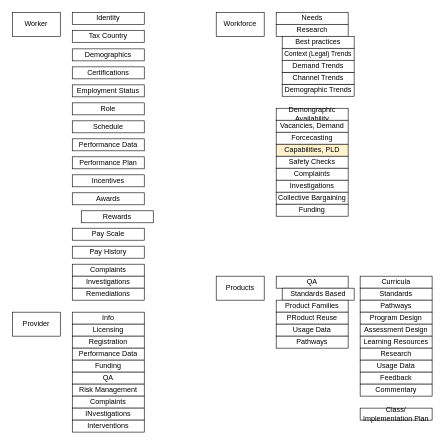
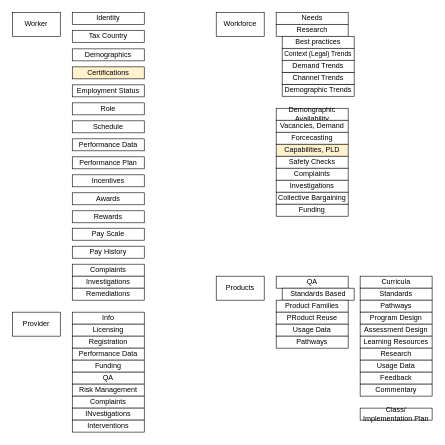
(108, 73) -> (108, 73)
(117, 217) -> (108, 217)
